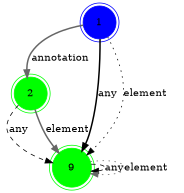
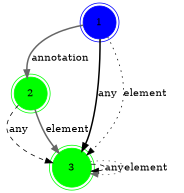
(72, 168) -> (72, 168)
